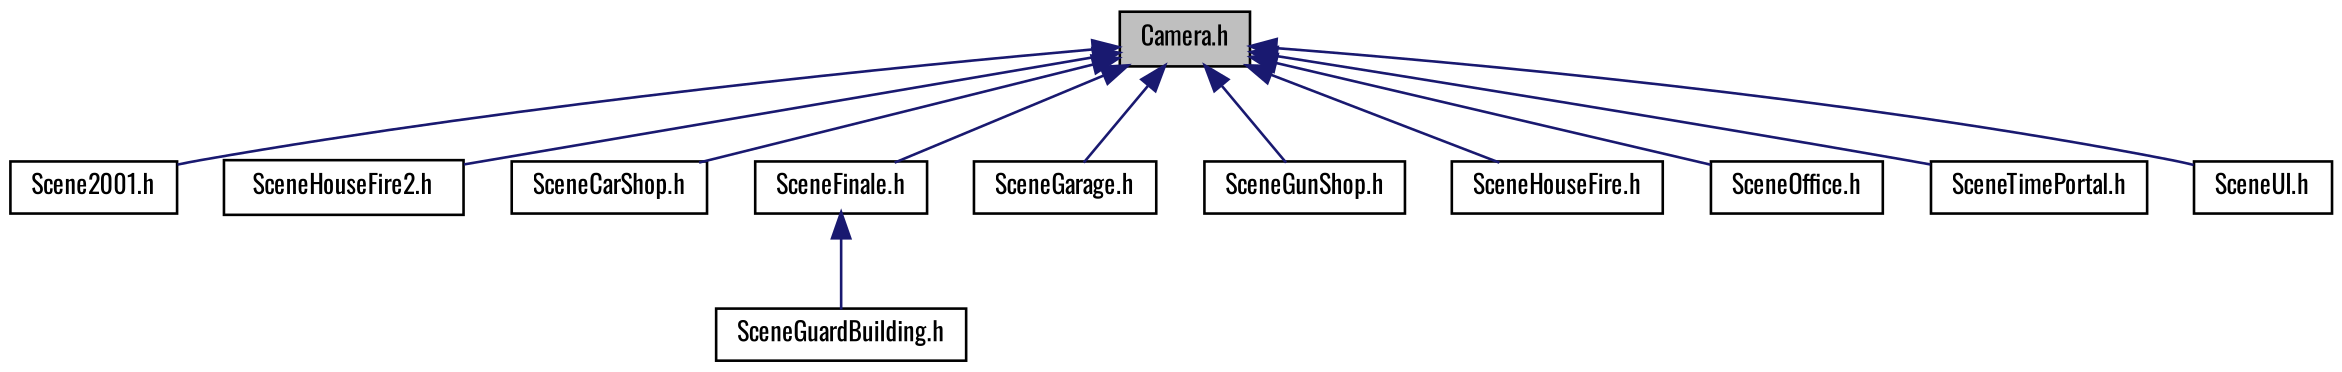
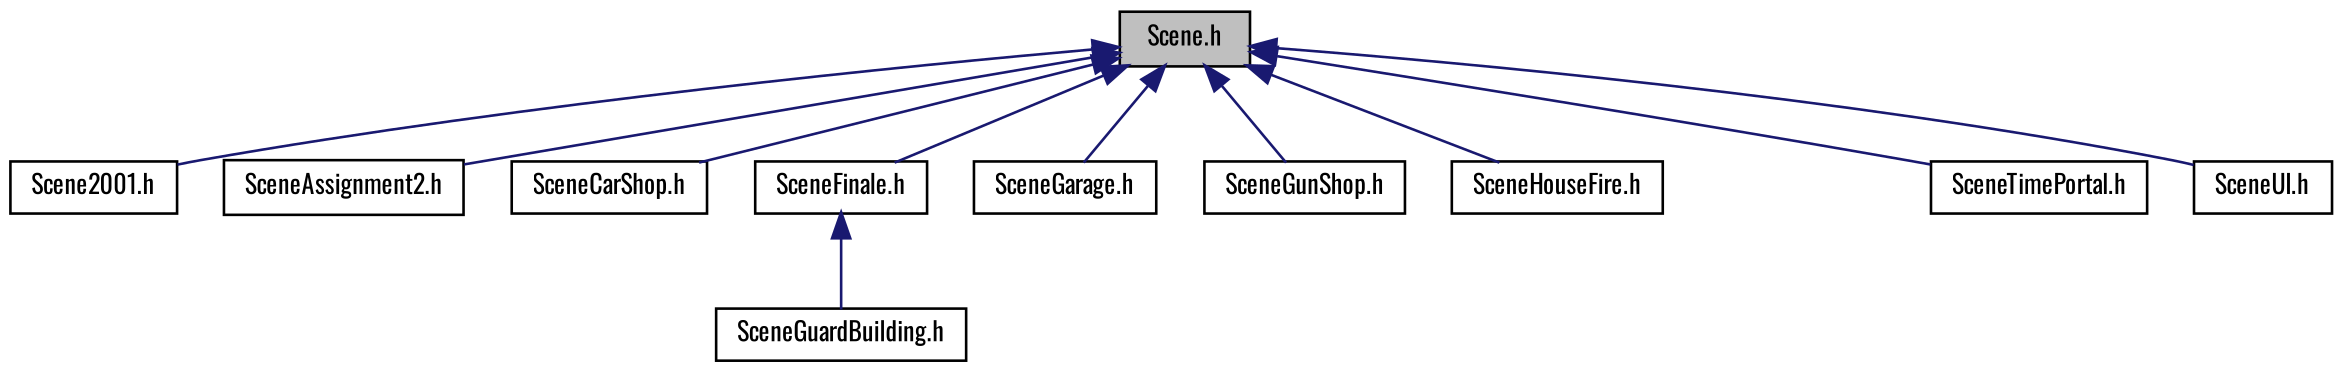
(1185, 39) -> (1185, 39)
(344, 188) -> (344, 188)
(1797, 188) -> none
